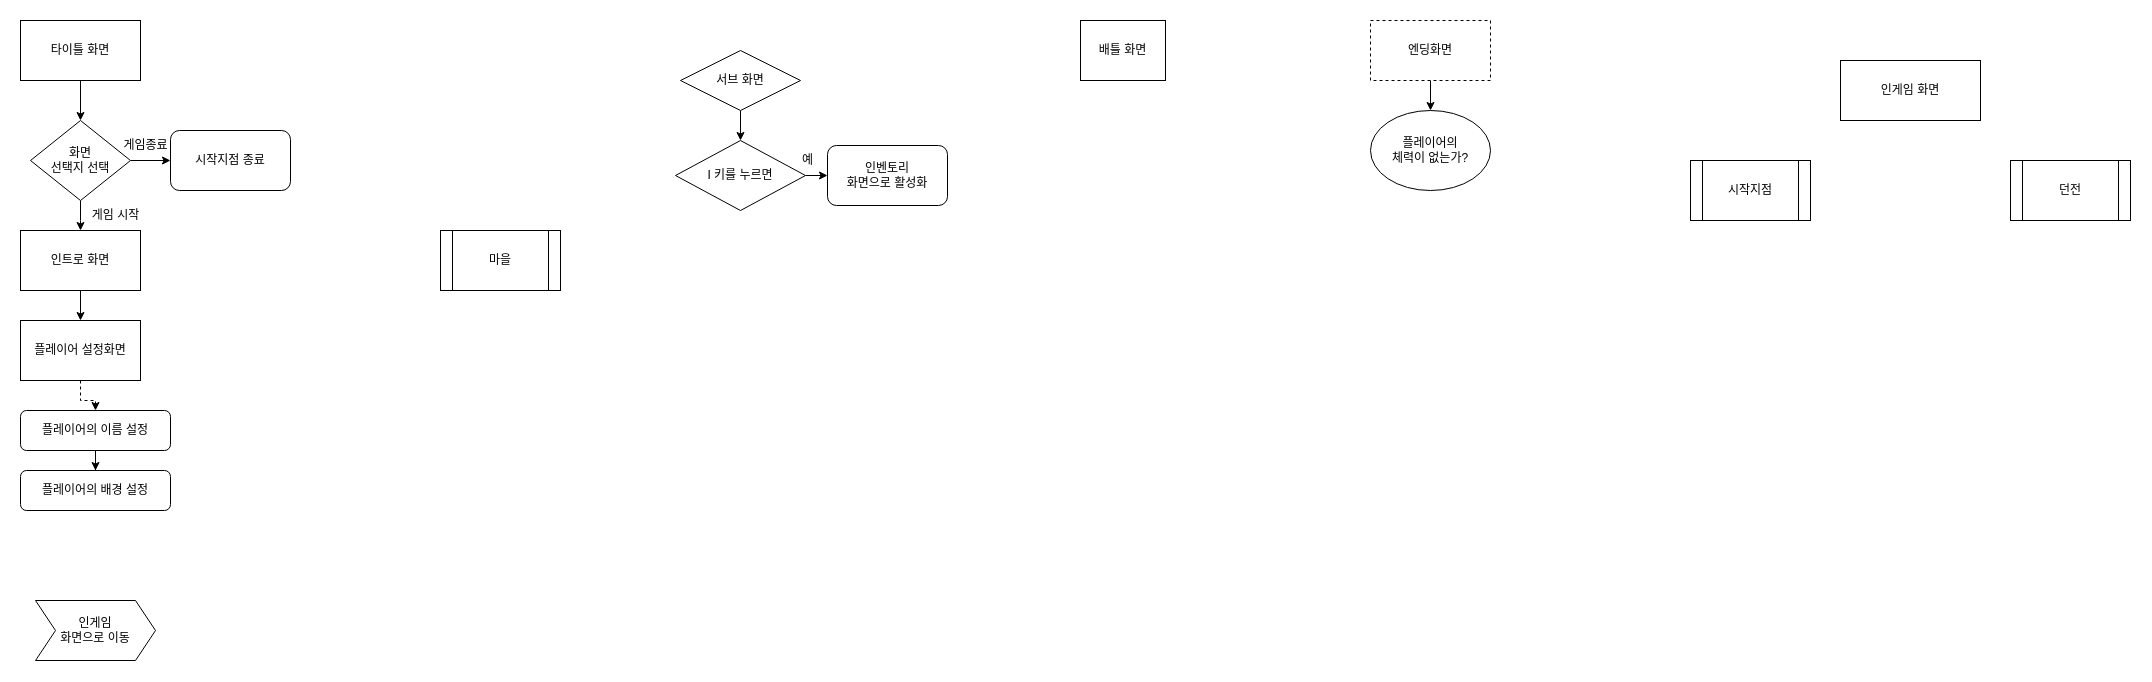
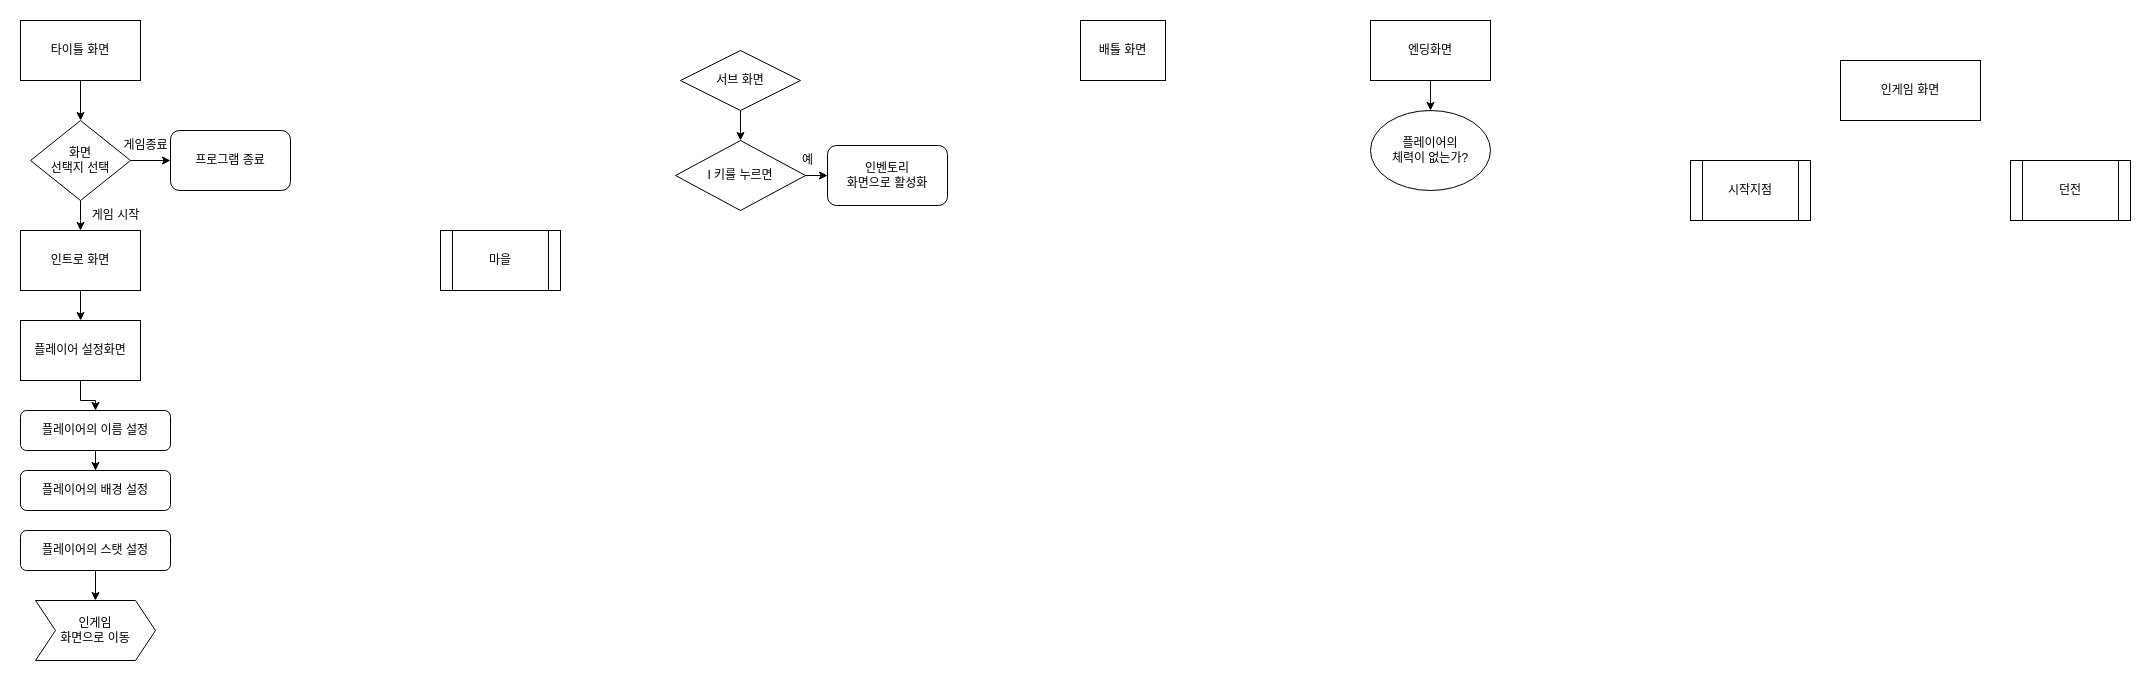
(1431, 51) -> (1431, 51)
(231, 161) -> (231, 161)
(81, 400) -> (81, 400)
none -> (96, 551)
none -> (96, 590)
